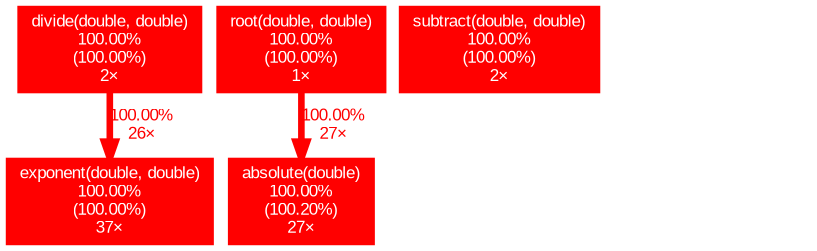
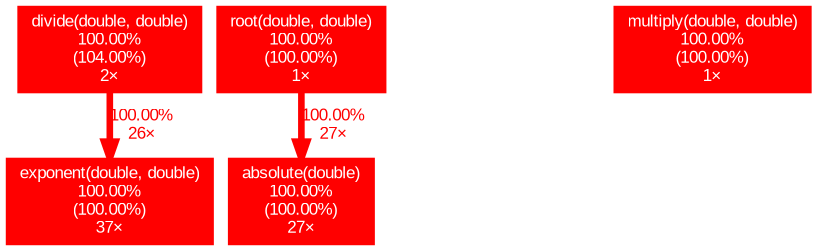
(110, 50) -> (110, 50)
(500, 50) -> none
none -> (713, 50)
(301, 201) -> (301, 201)
